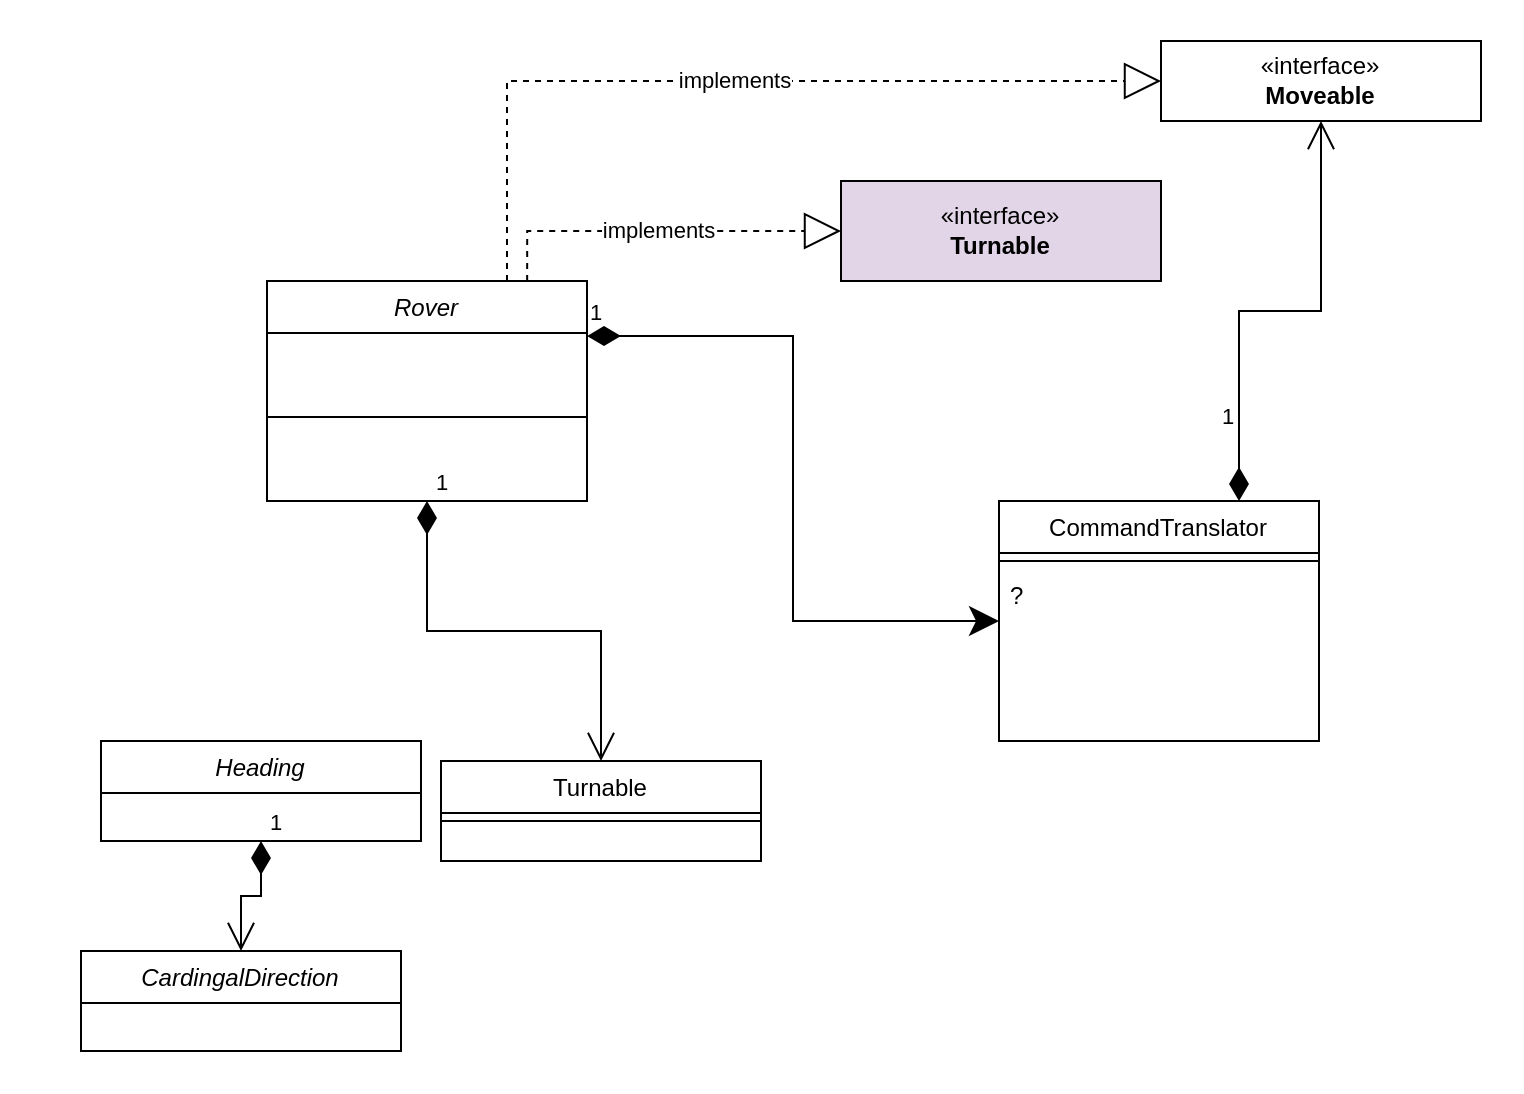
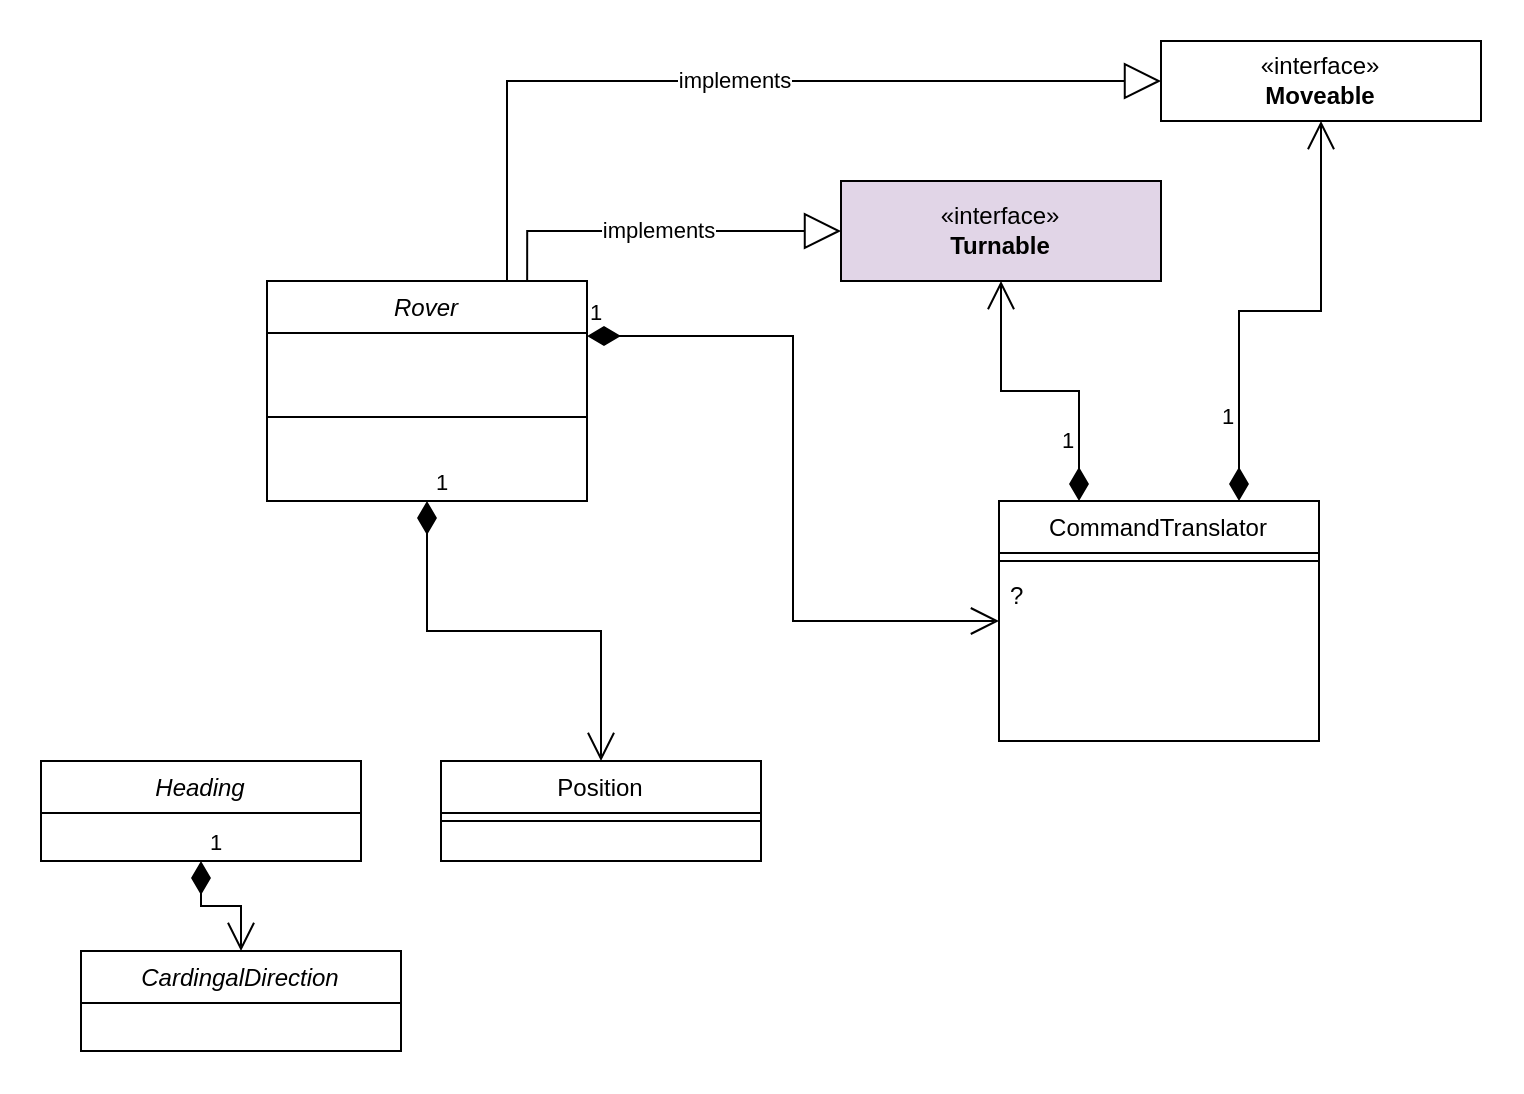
(507, 93) -> (507, 93)
(541, 231) -> (541, 231)
none -> (1027, 391)
(975, 621) -> (982, 621)
(600, 788) -> (600, 788)
(261, 791) -> (201, 811)
